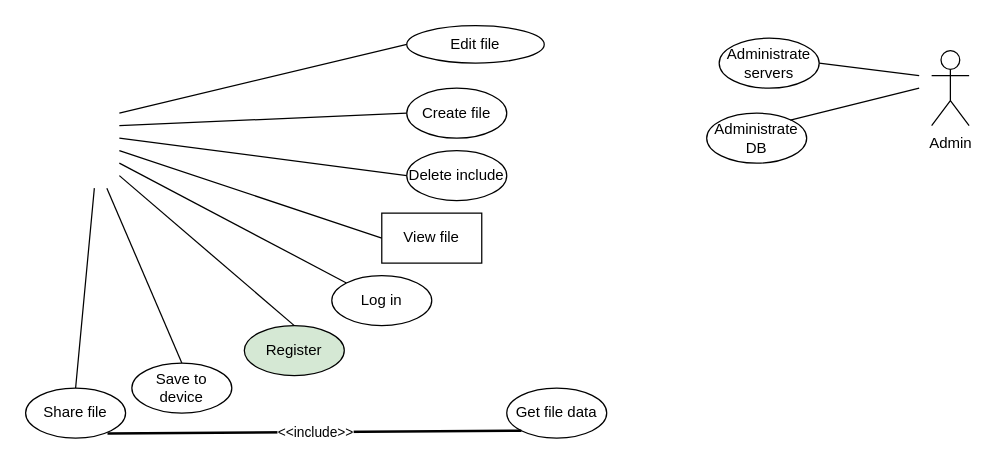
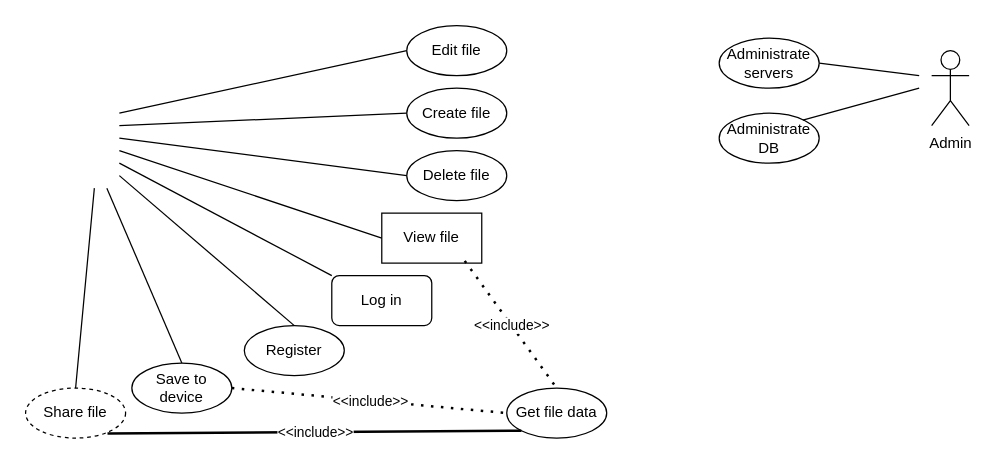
(476, 44) -> (457, 51)
(757, 138) -> (769, 138)
(457, 176) -> (457, 176)
(382, 301) -> (382, 301)
none -> (510, 323)
(294, 351) -> (294, 351)
none -> (367, 400)
(76, 413) -> (76, 413)
